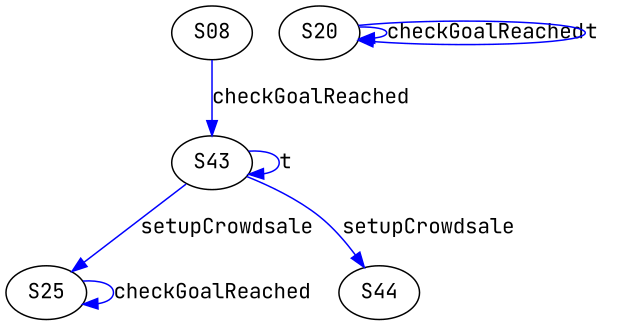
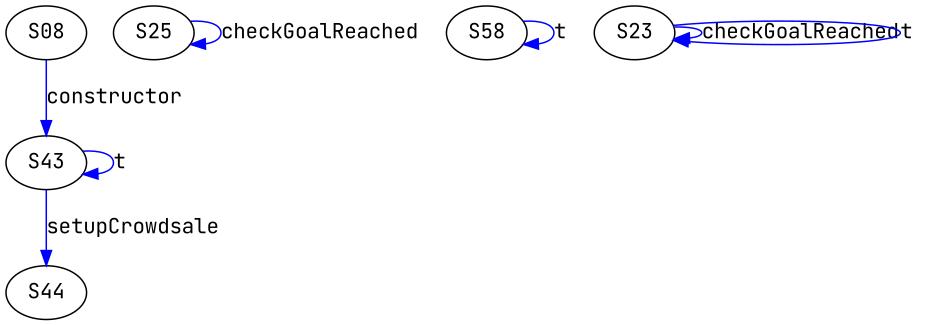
(320, 33) -> (635, 33)
none -> (487, 33)
(311, 98) -> (114, 98)
(135, 223) -> none
